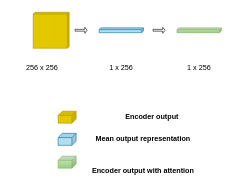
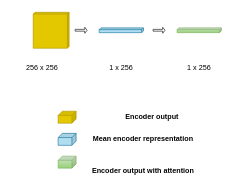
(143, 140) -> (143, 140)
